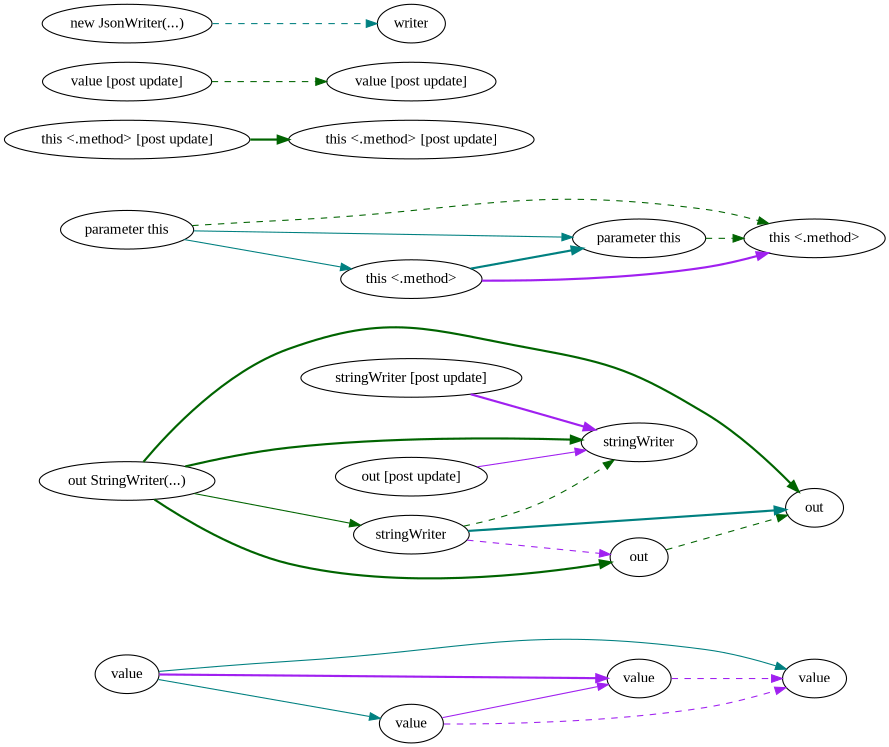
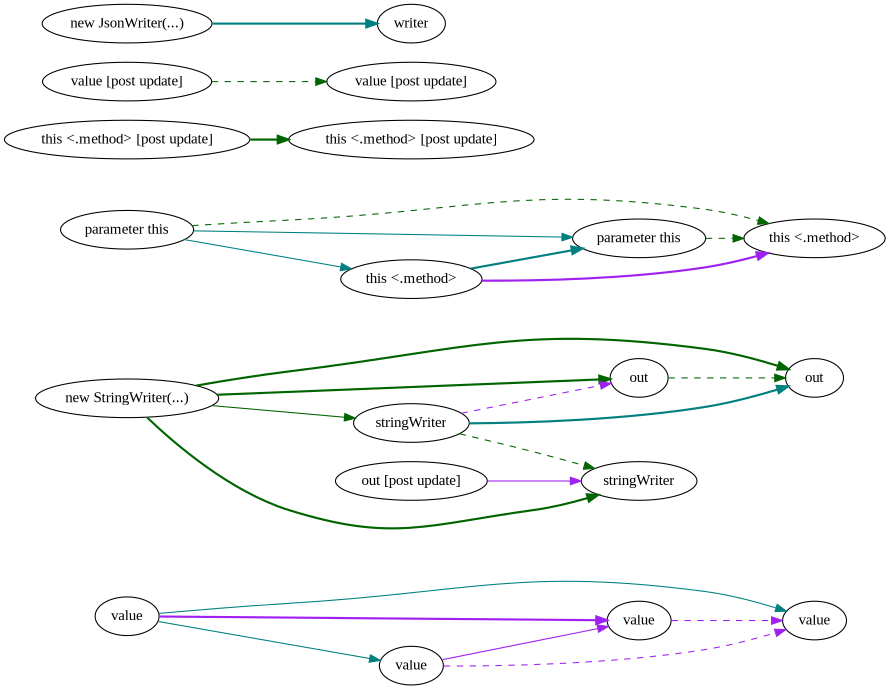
(289, 24) -> (289, 24)
(411, 378) -> none
(127, 481) -> (127, 398)
